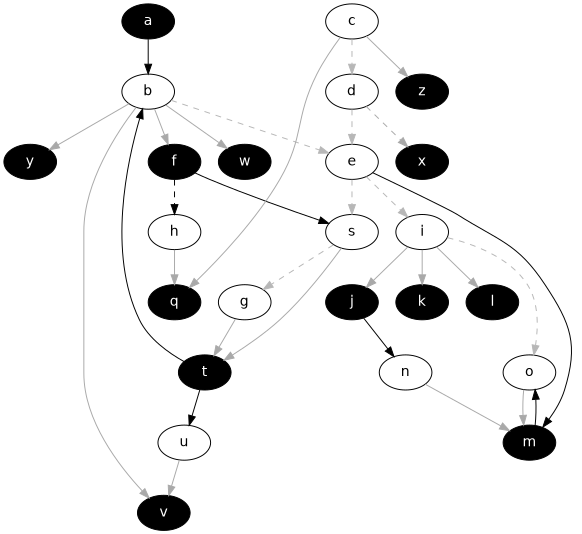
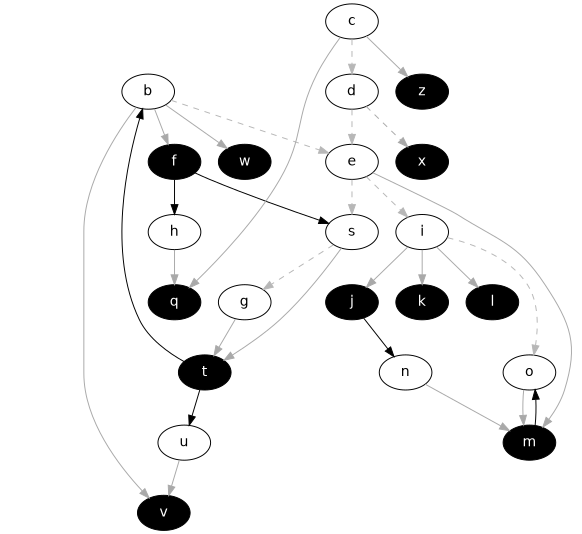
(148, 21) -> none
(30, 162) -> none
(175, 192) -> (175, 192)
(526, 260) -> (526, 260)
